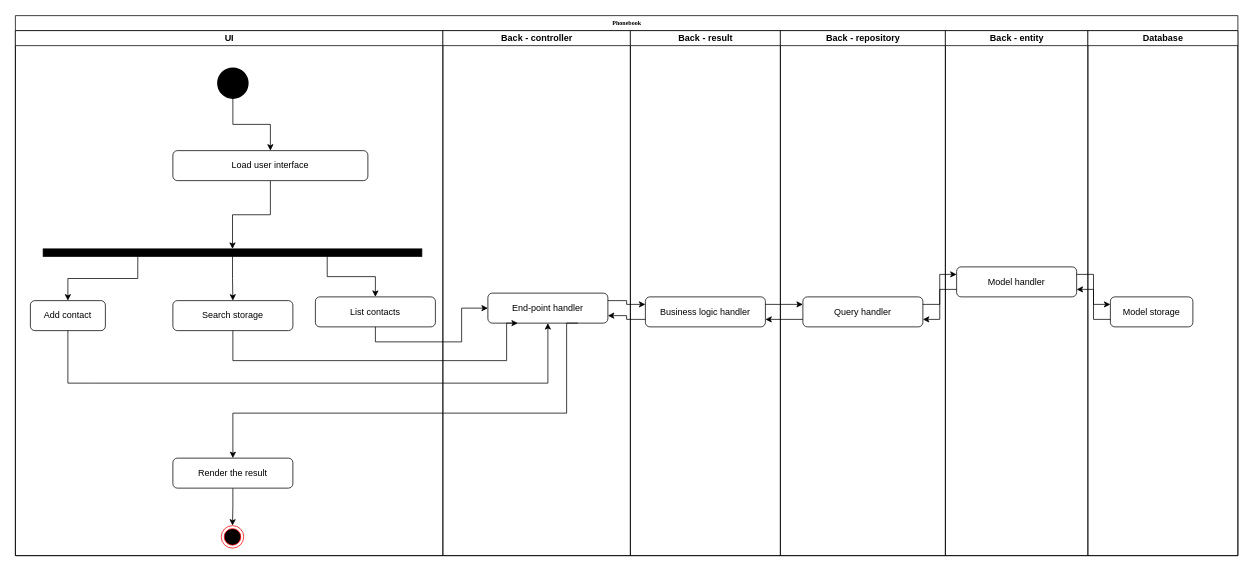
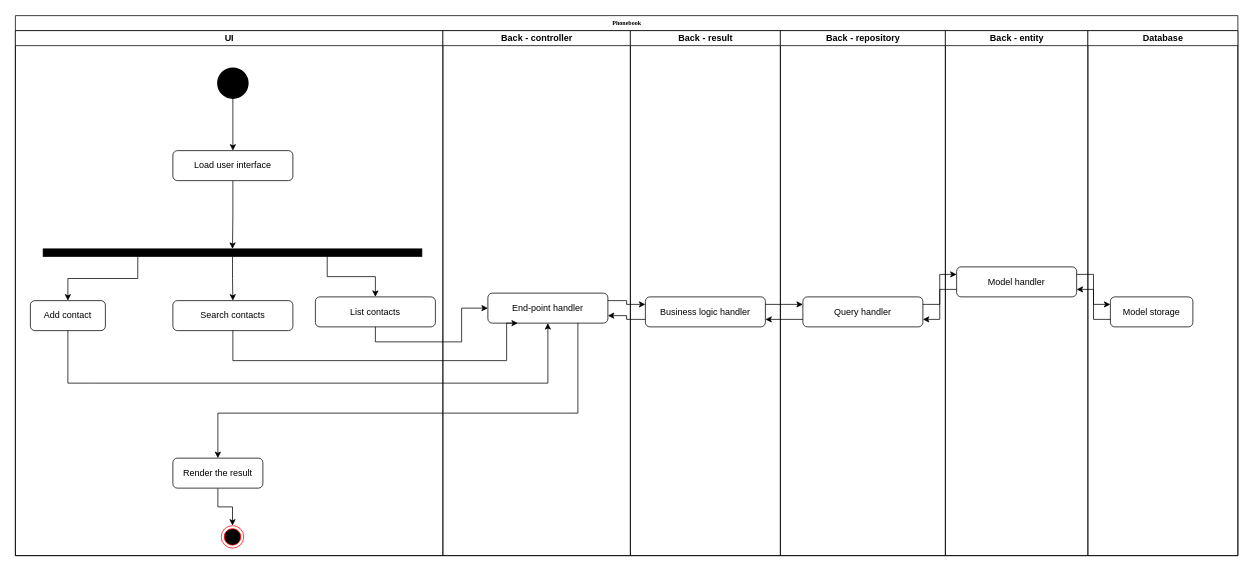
(270, 165) -> (233, 165)
(233, 315) -> (233, 315)
(233, 473) -> (218, 473)
